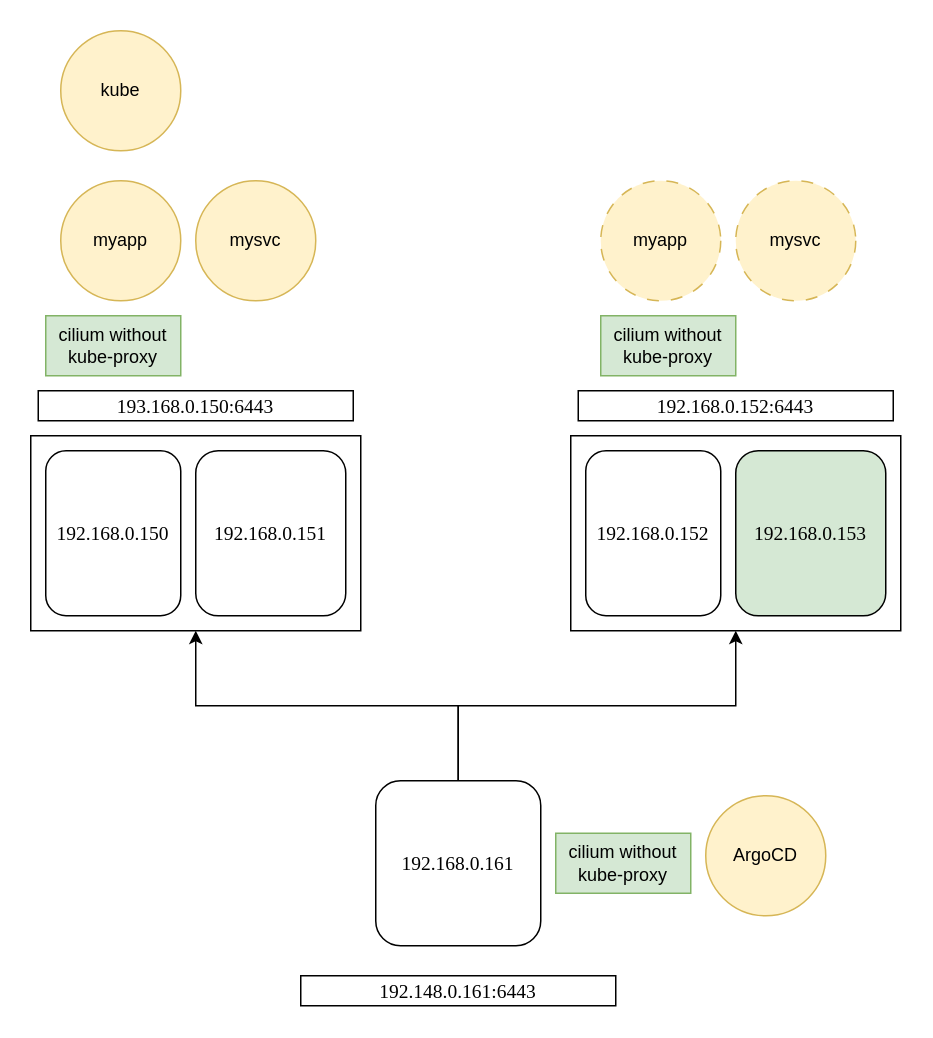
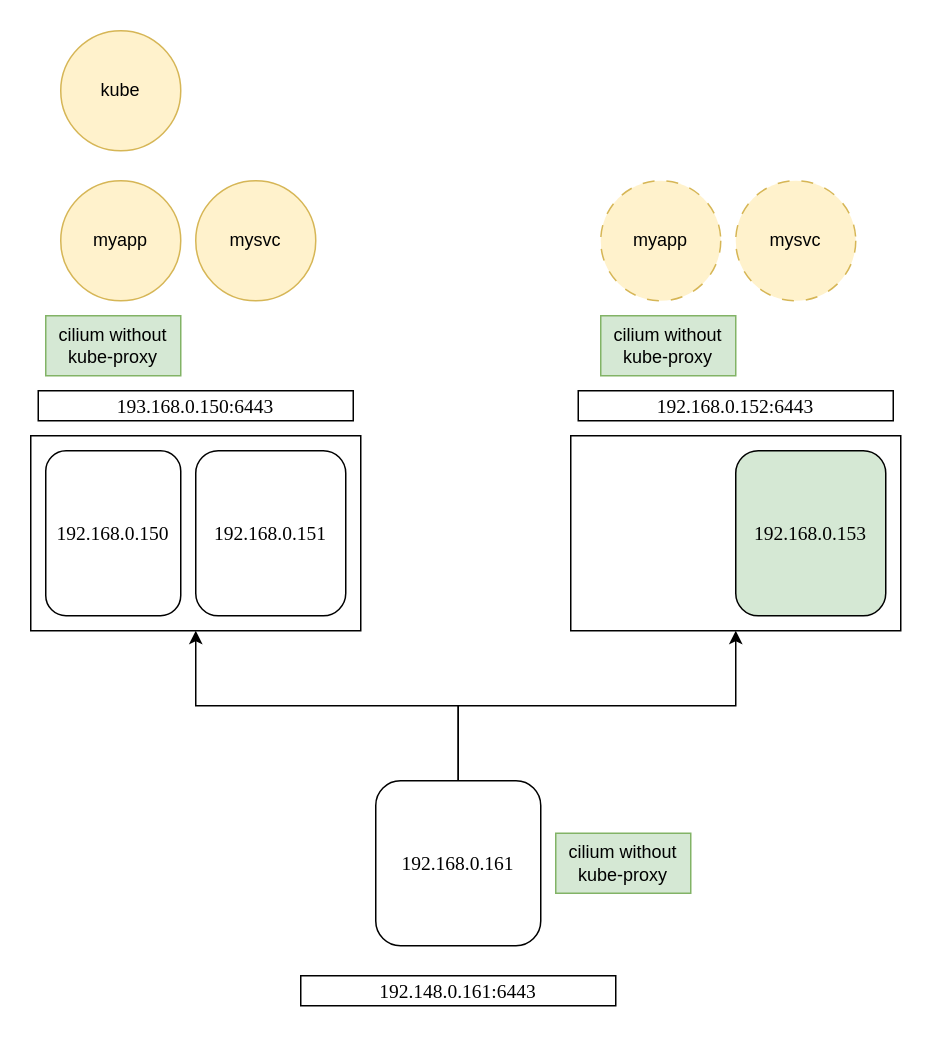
(653, 533) -> none
(766, 856) -> none
